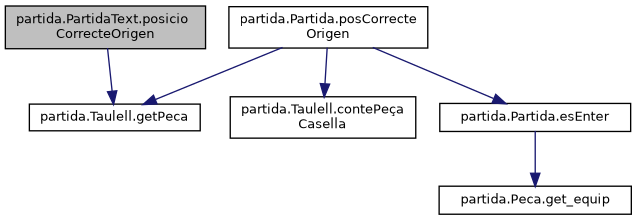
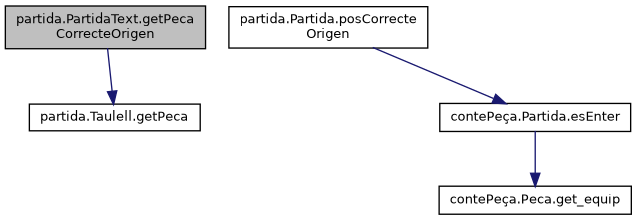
(105, 27) -> (105, 27)
(219, 73) -> none
(323, 117) -> none
(535, 117) -> (535, 117)
(535, 200) -> (535, 200)
